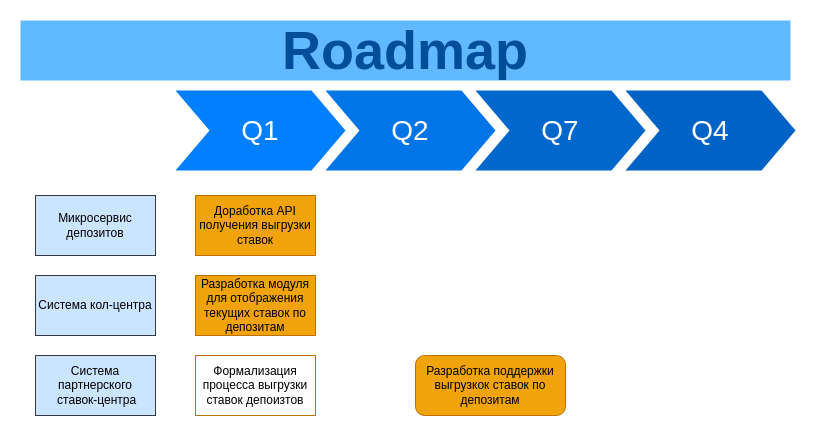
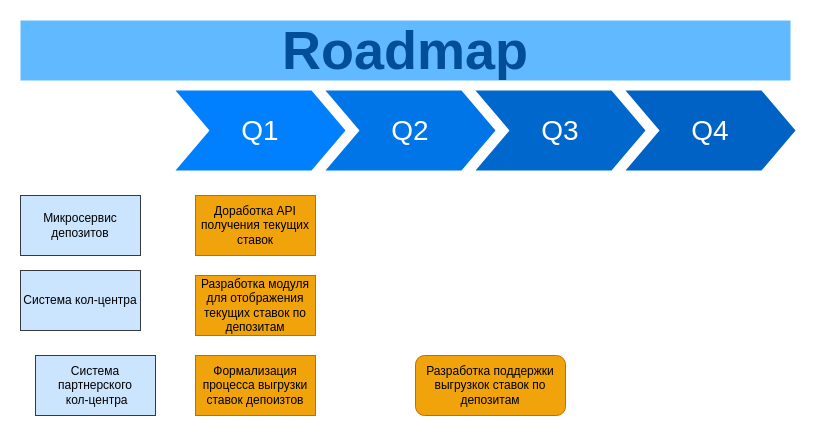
(561, 131) -> (561, 131)
(96, 226) -> (81, 226)
(256, 226) -> (256, 226)
(96, 306) -> (81, 301)
(96, 386) -> (96, 386)
(256, 386) -> (256, 386)
